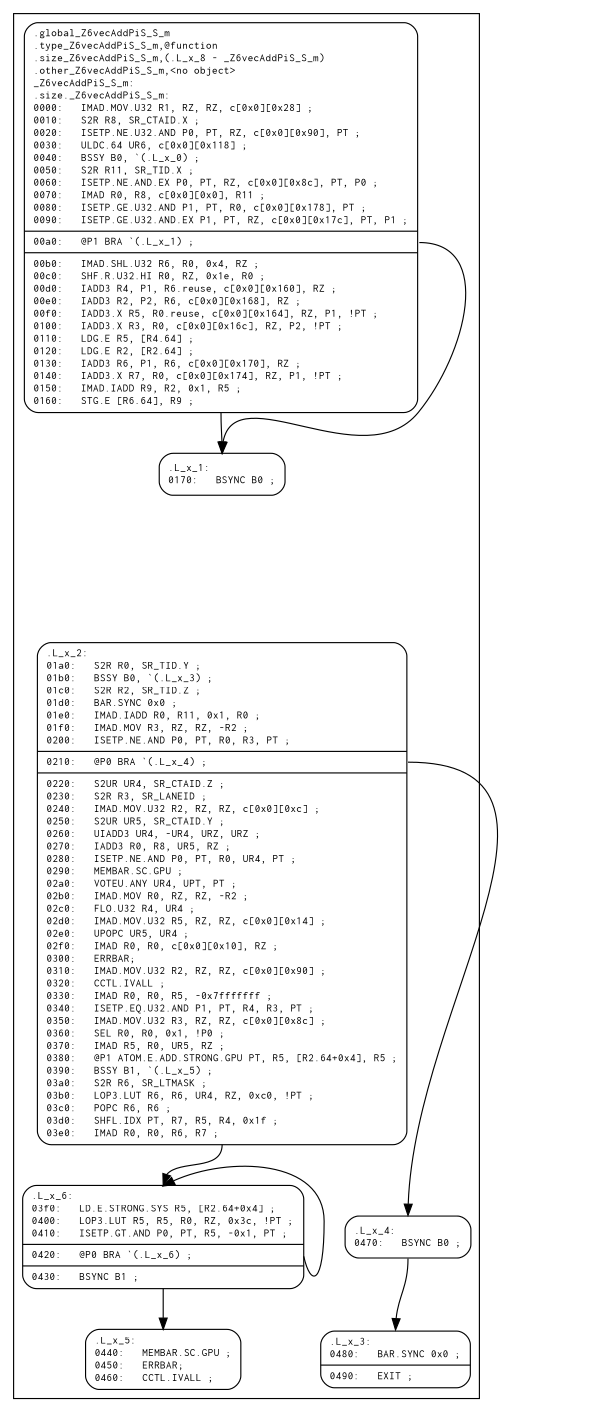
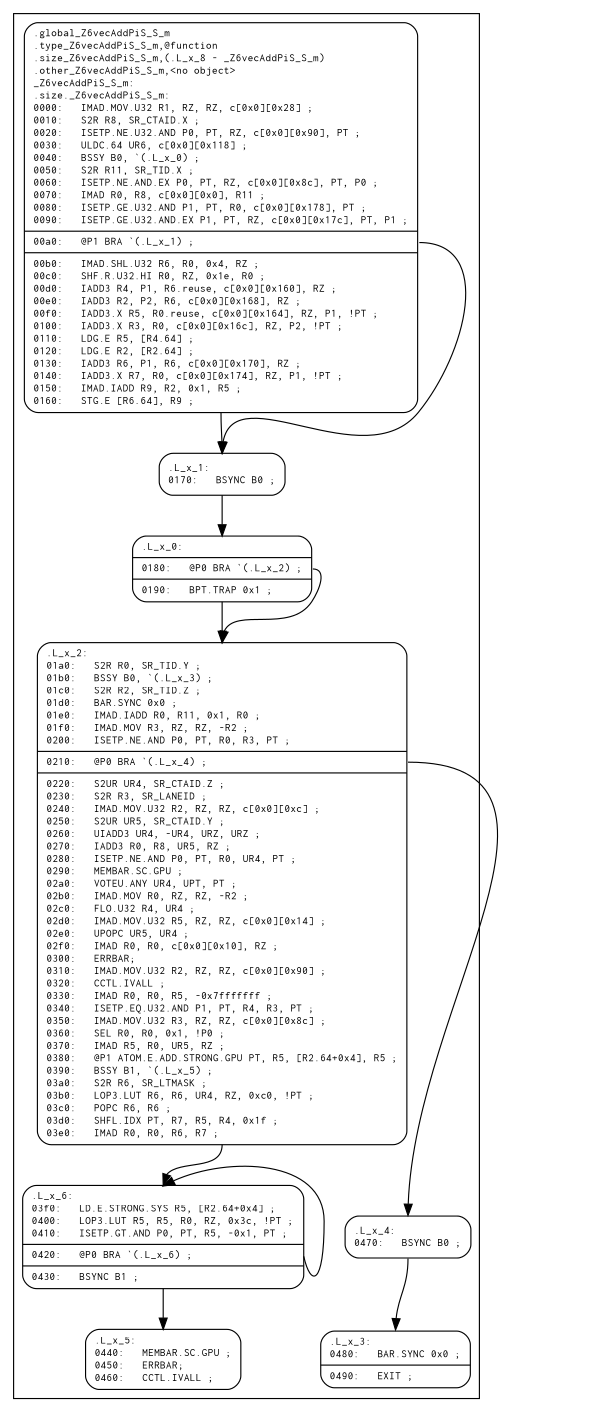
none -> (222, 569)
